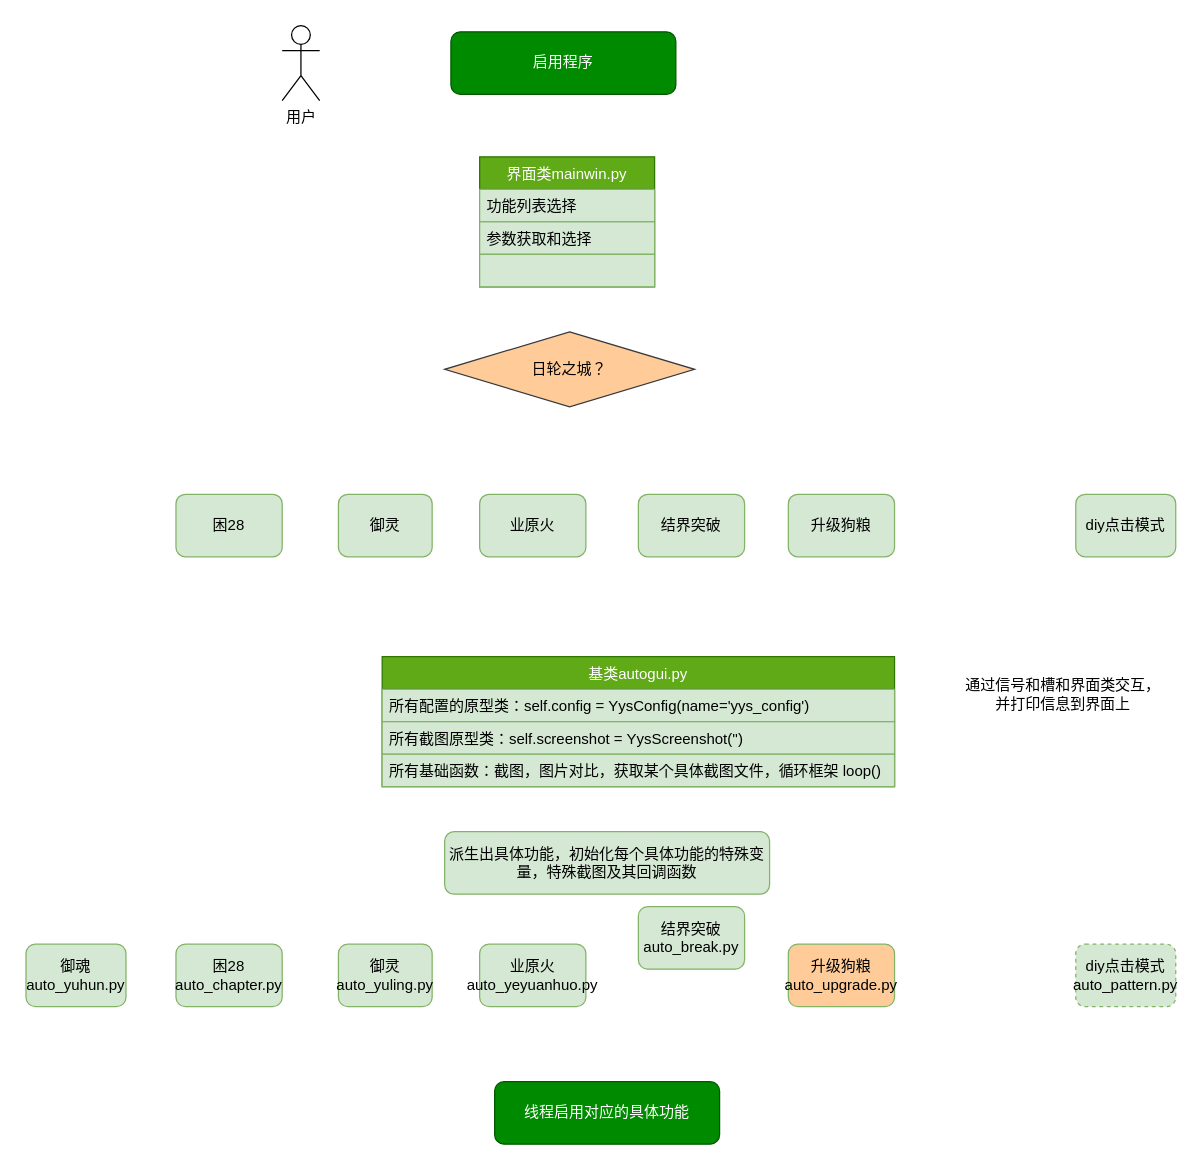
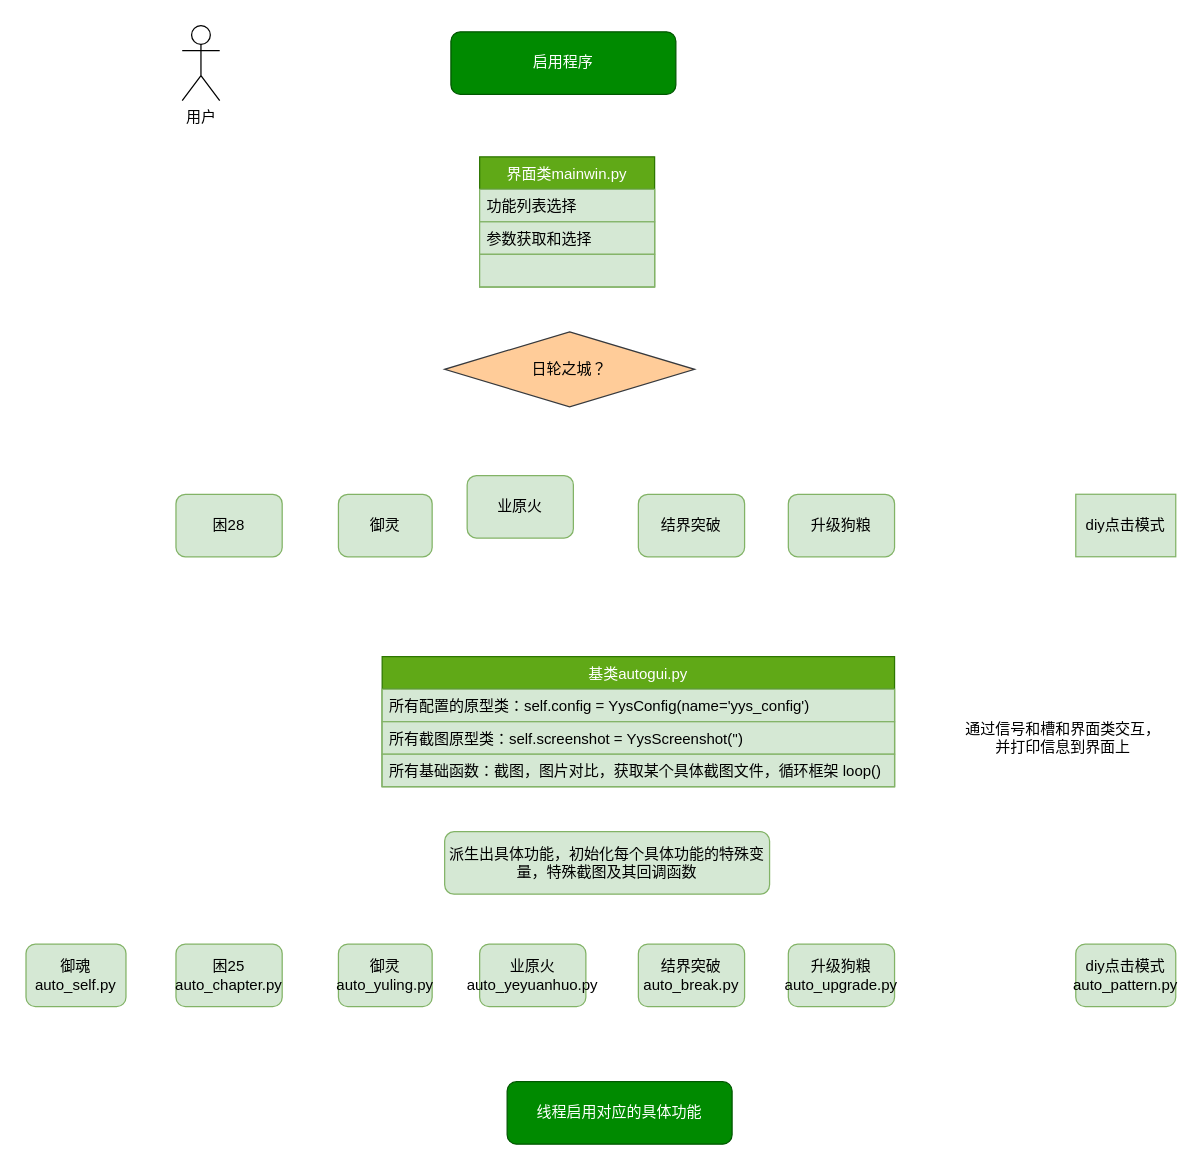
(301, 63) -> (201, 63)
(533, 526) -> (520, 507)
(1126, 526) -> (1126, 526)
(1063, 694) -> (1063, 738)
(691, 938) -> (691, 976)
(76, 976) -> (76, 976)
(229, 976) -> (229, 976)
(841, 976) -> (841, 976)
(1126, 976) -> (1126, 976)
(607, 1113) -> (619, 1113)
